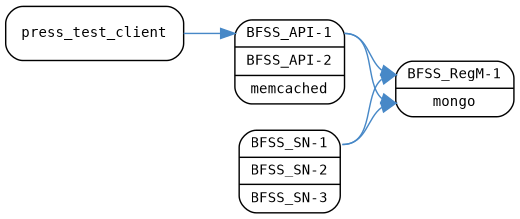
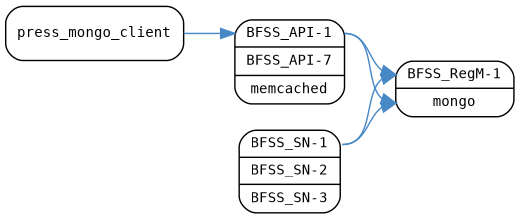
(95, 33) -> (95, 33)
(290, 61) -> (290, 61)
